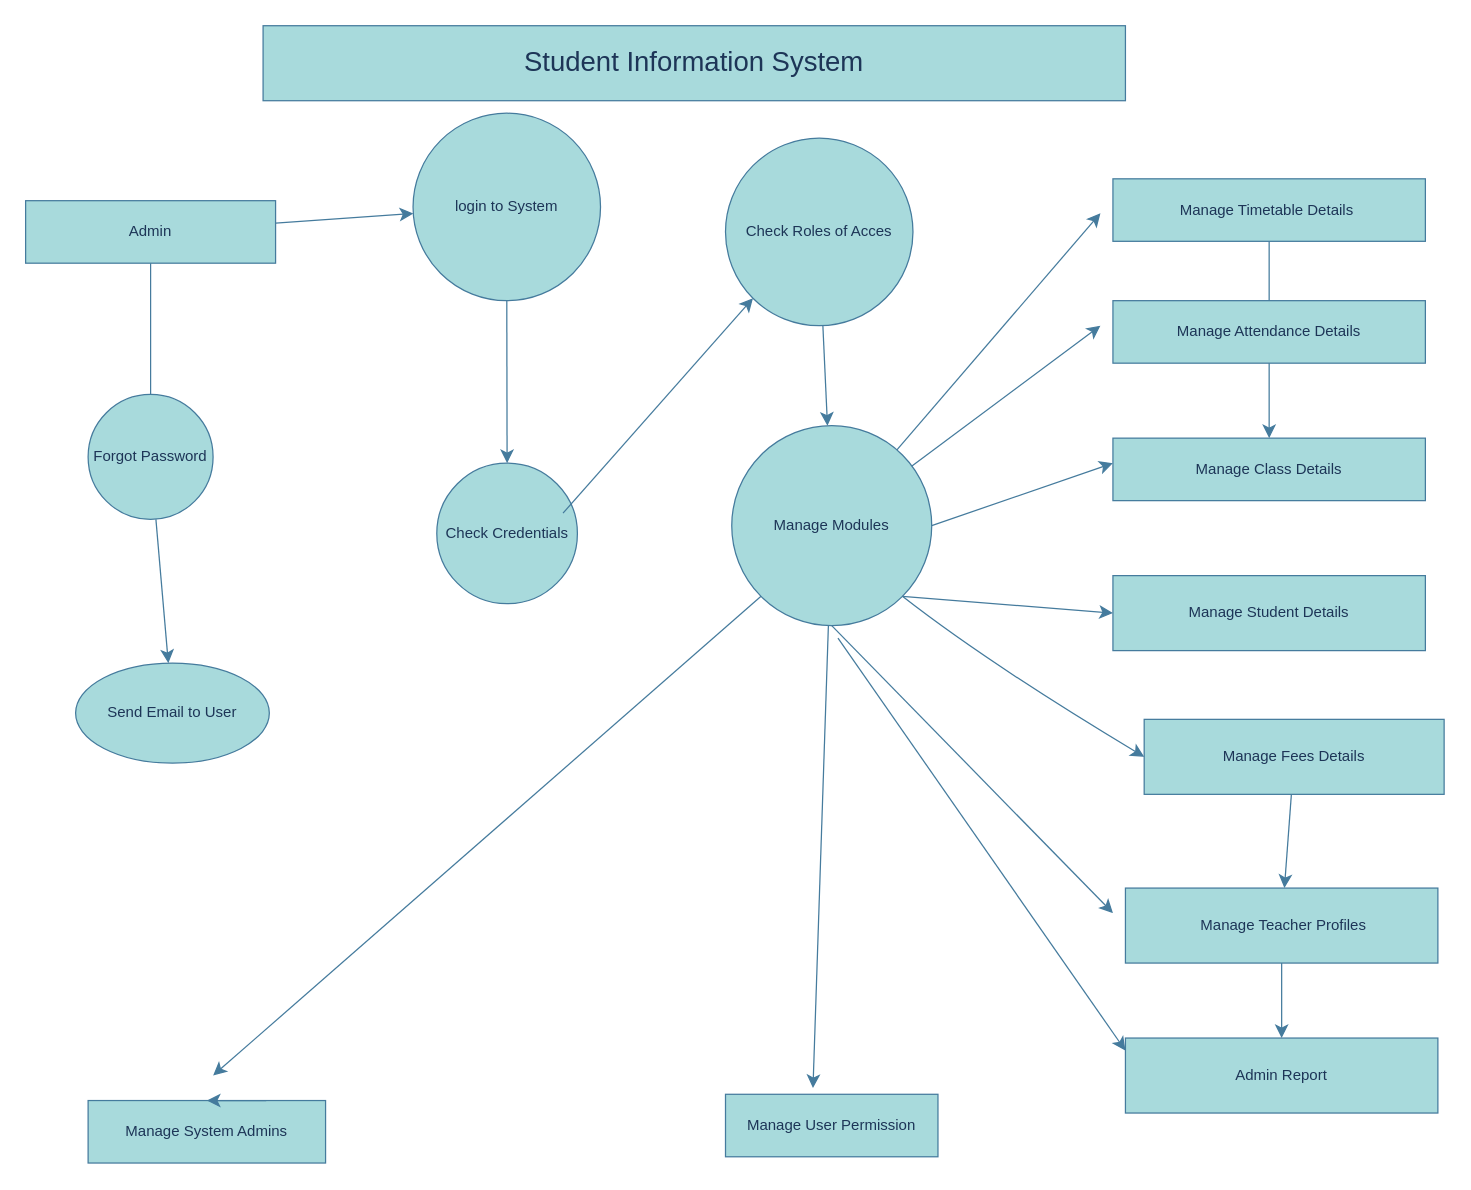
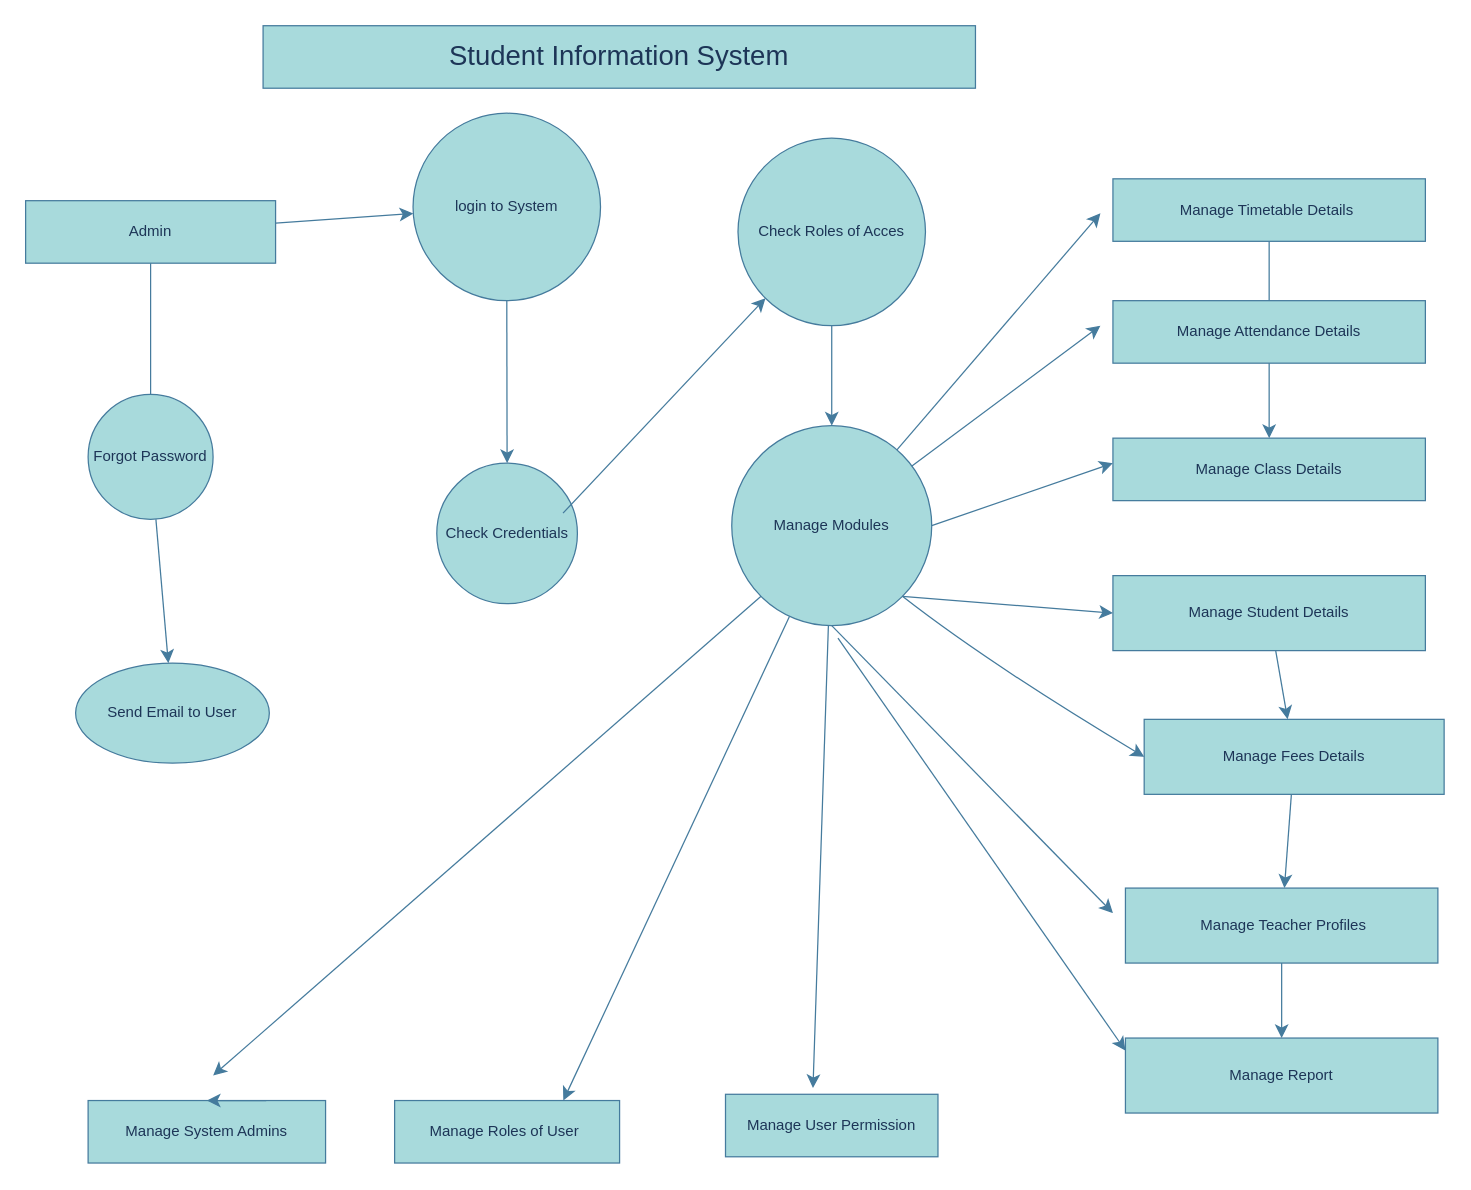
(694, 63) -> (619, 57)
(819, 232) -> (832, 232)
none -> (1281, 681)
none -> (678, 855)
(1282, 1076) -> (1282, 1076)
none -> (507, 1132)
